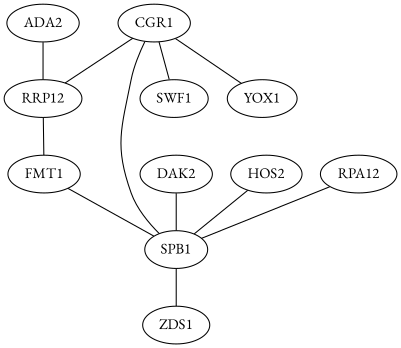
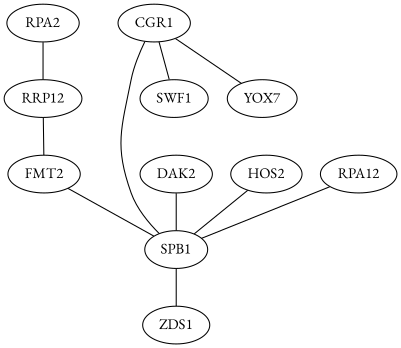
(43, 23) -> (43, 23)
(99, 61) -> none
(262, 99) -> (262, 99)
(44, 174) -> (44, 174)
